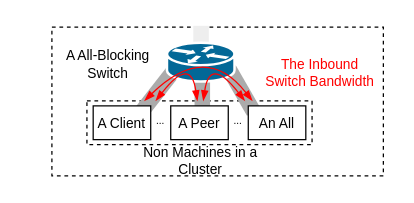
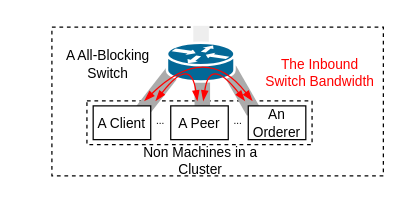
(277, 123) -> (277, 123)
